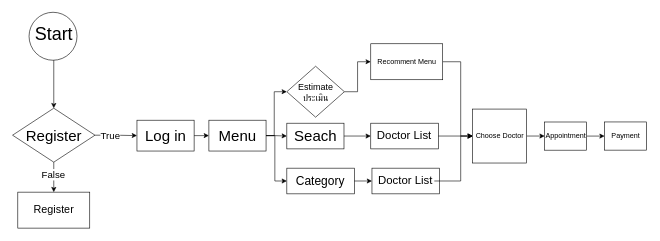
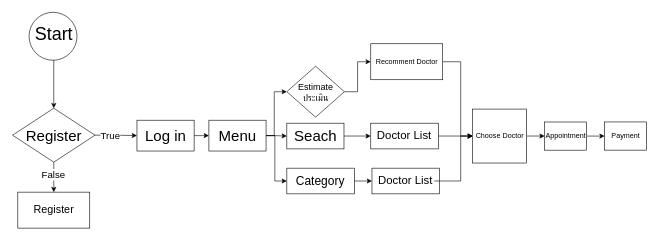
(407, 62) -> (407, 62)
